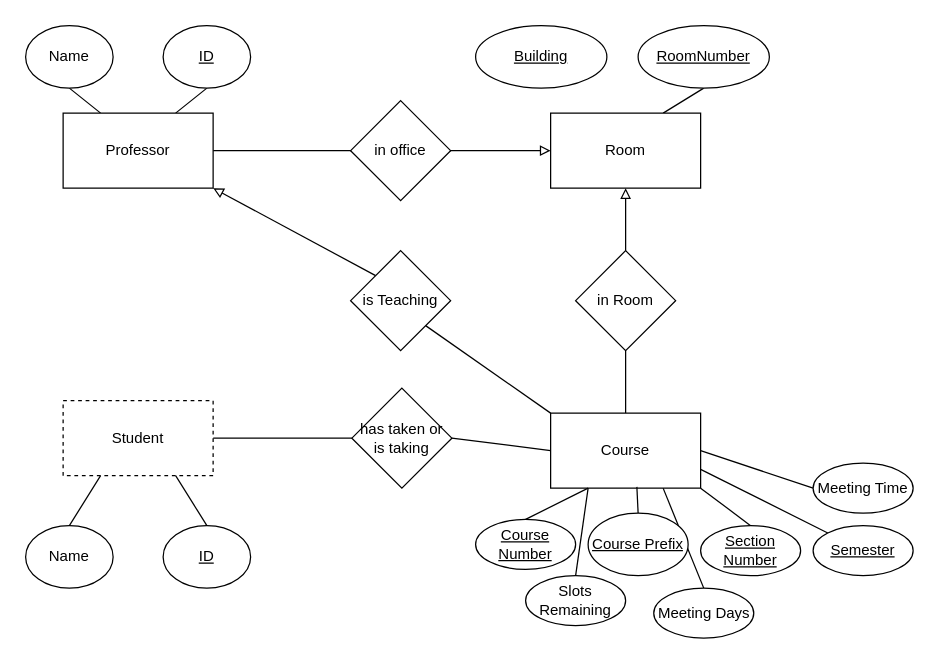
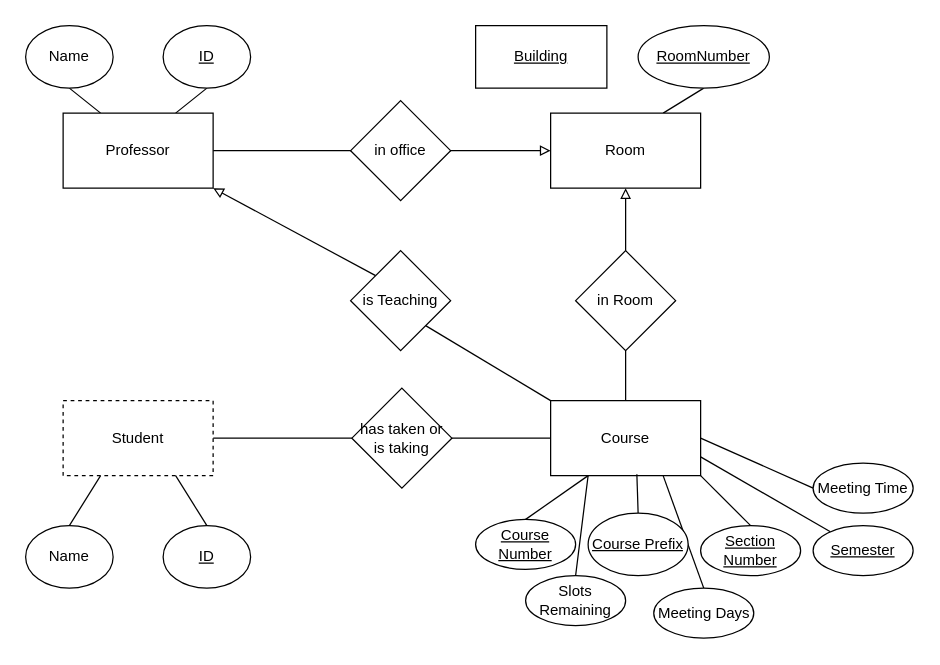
(541, 57) -> (541, 57)
(626, 451) -> (626, 438)
